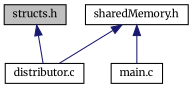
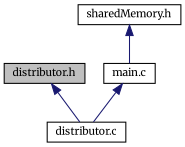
(35, 15) -> (45, 73)
(86, 47) -> (105, 107)
